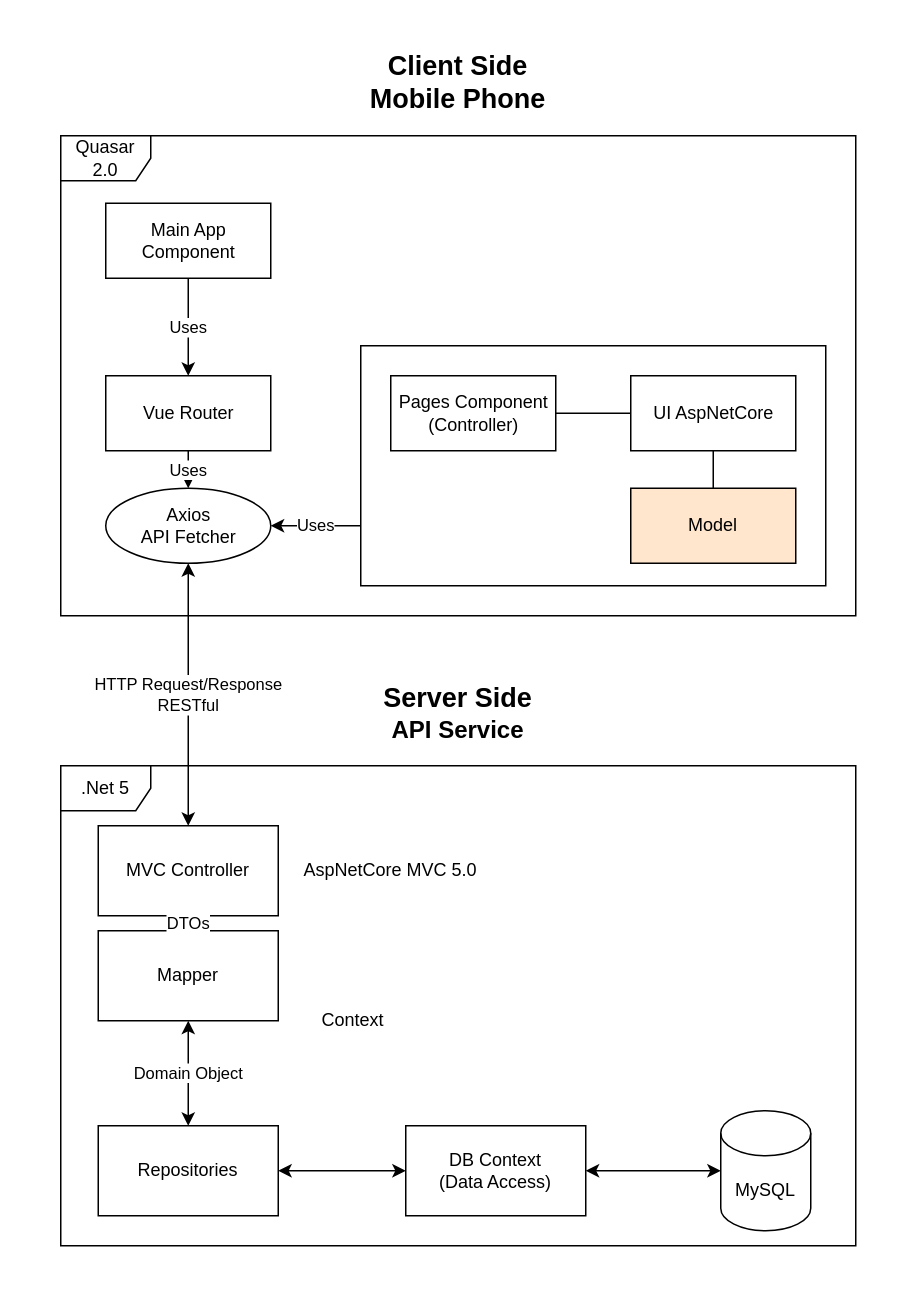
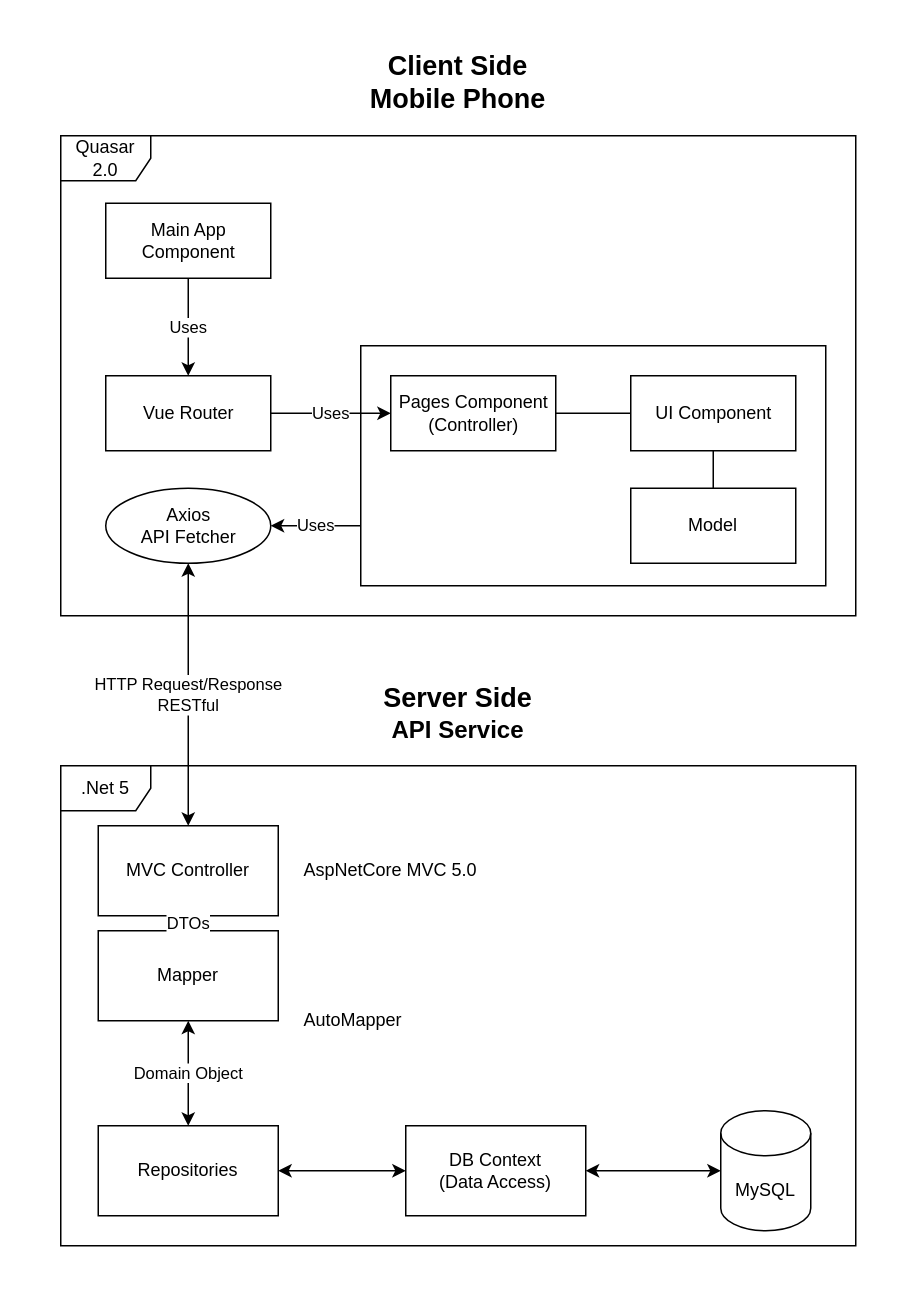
(714, 413) -> (714, 413)
(188, 465) -> (326, 413)
(713, 526) -> (713, 526)
(353, 1021) -> (353, 1021)
